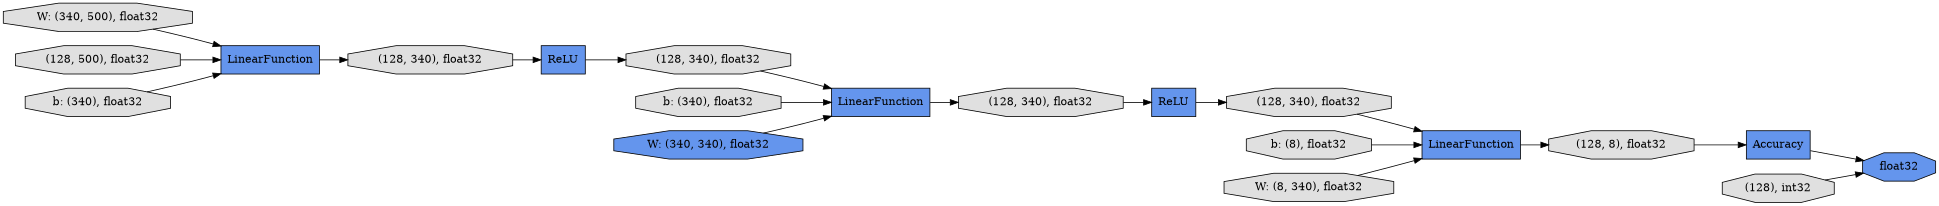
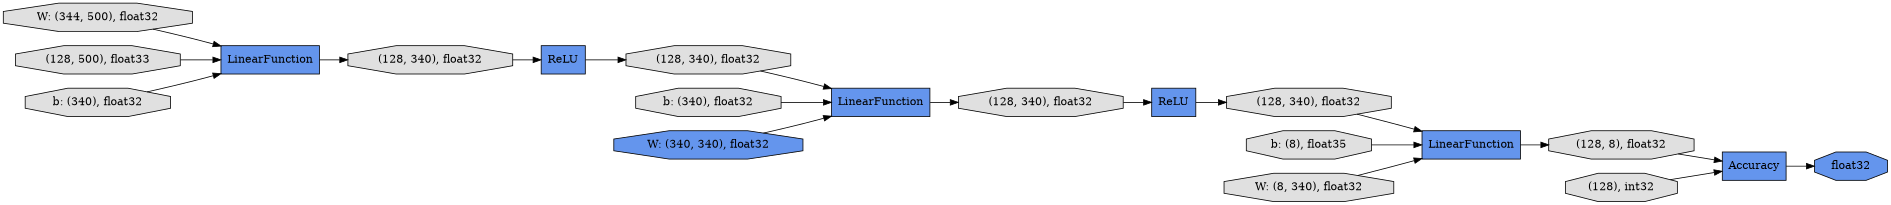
(98, 17) -> (98, 17)
(98, 60) -> (98, 60)
(1309, 145) -> (1309, 145)
(1840, 177) -> (1692, 176)
